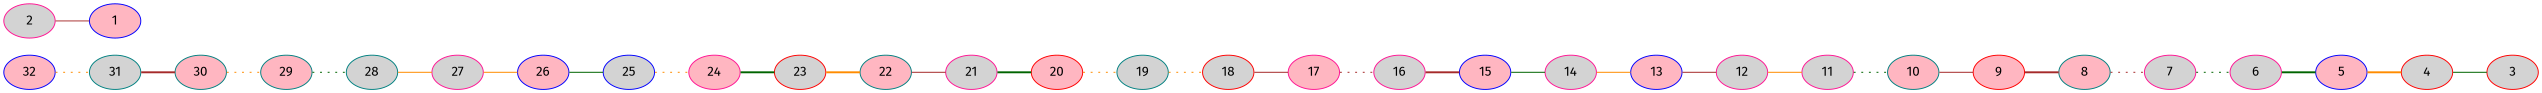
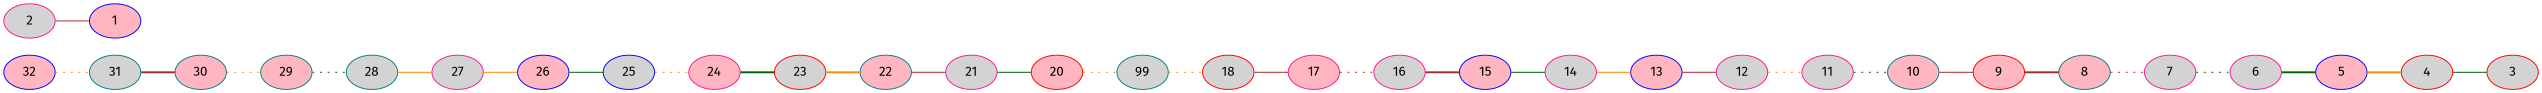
(1014, 72) -> (1014, 72)
(1143, 72) -> (1143, 72)
(1785, 72) -> (1785, 72)
